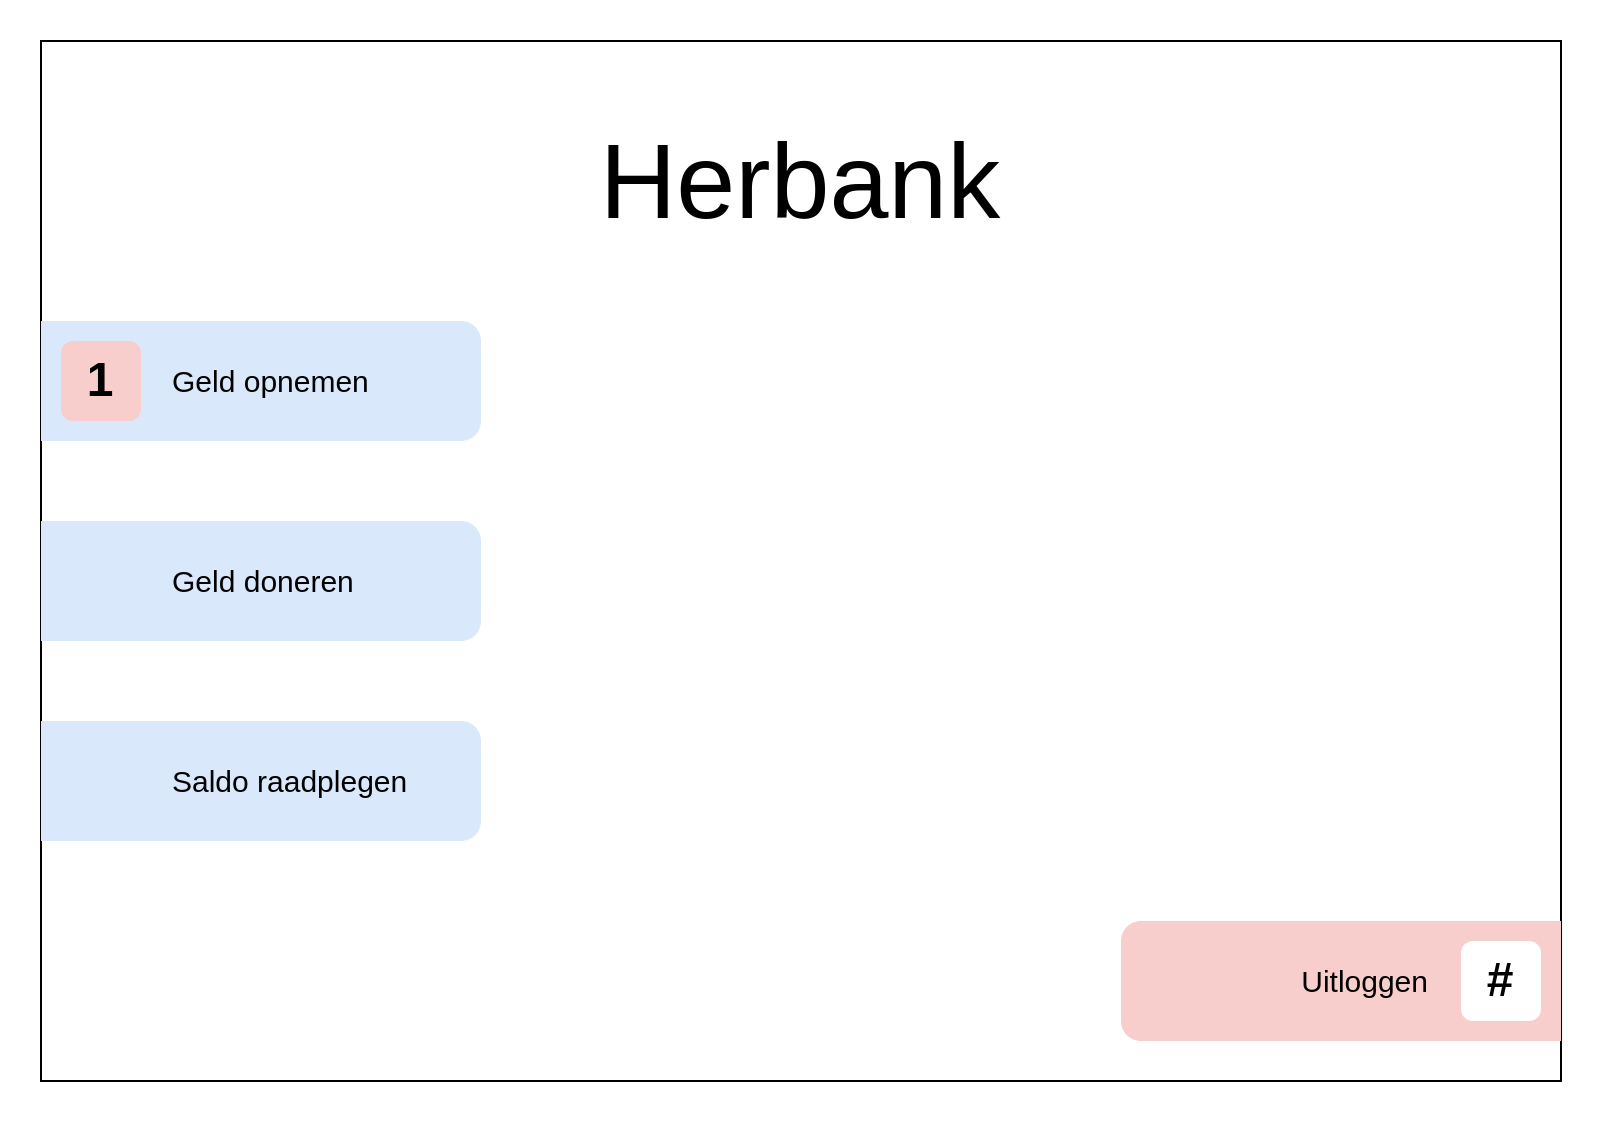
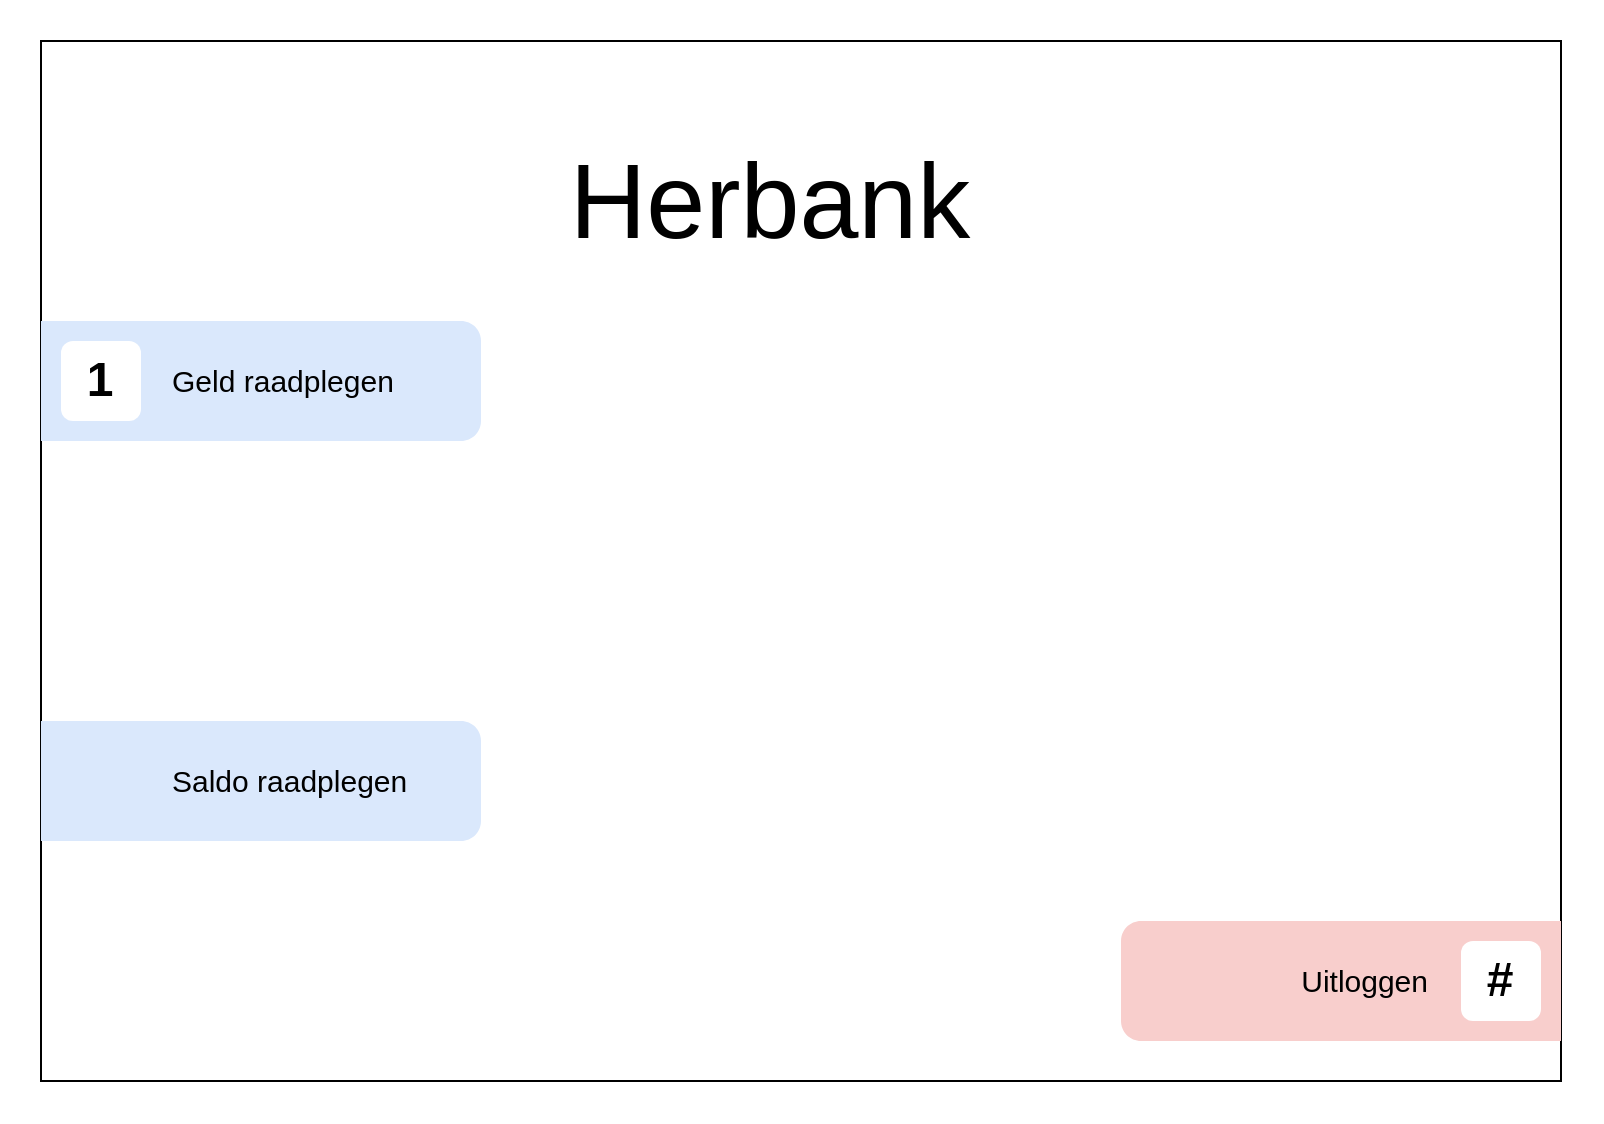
(801, 181) -> (771, 201)
(101, 381) -> (101, 381)
(266, 381) -> (287, 381)
(261, 581) -> none
